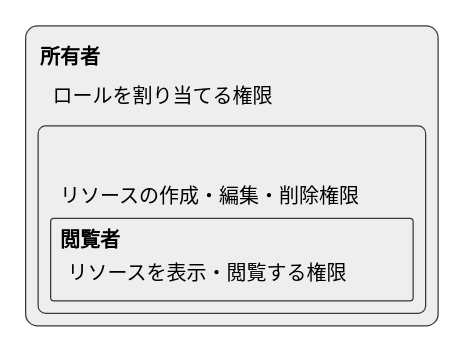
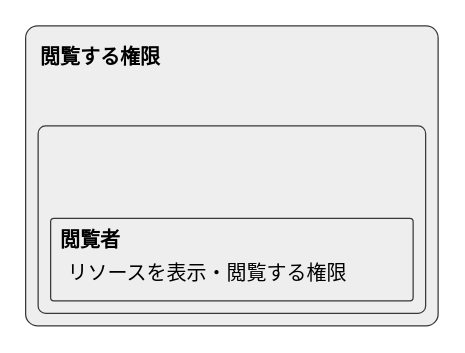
(71, 57) -> (101, 57)
(207, 94) -> none
(217, 194) -> none
